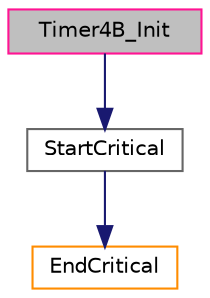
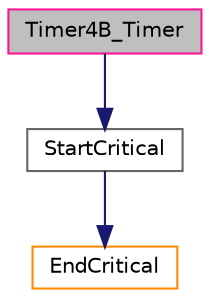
(105, 31) -> (105, 31)
